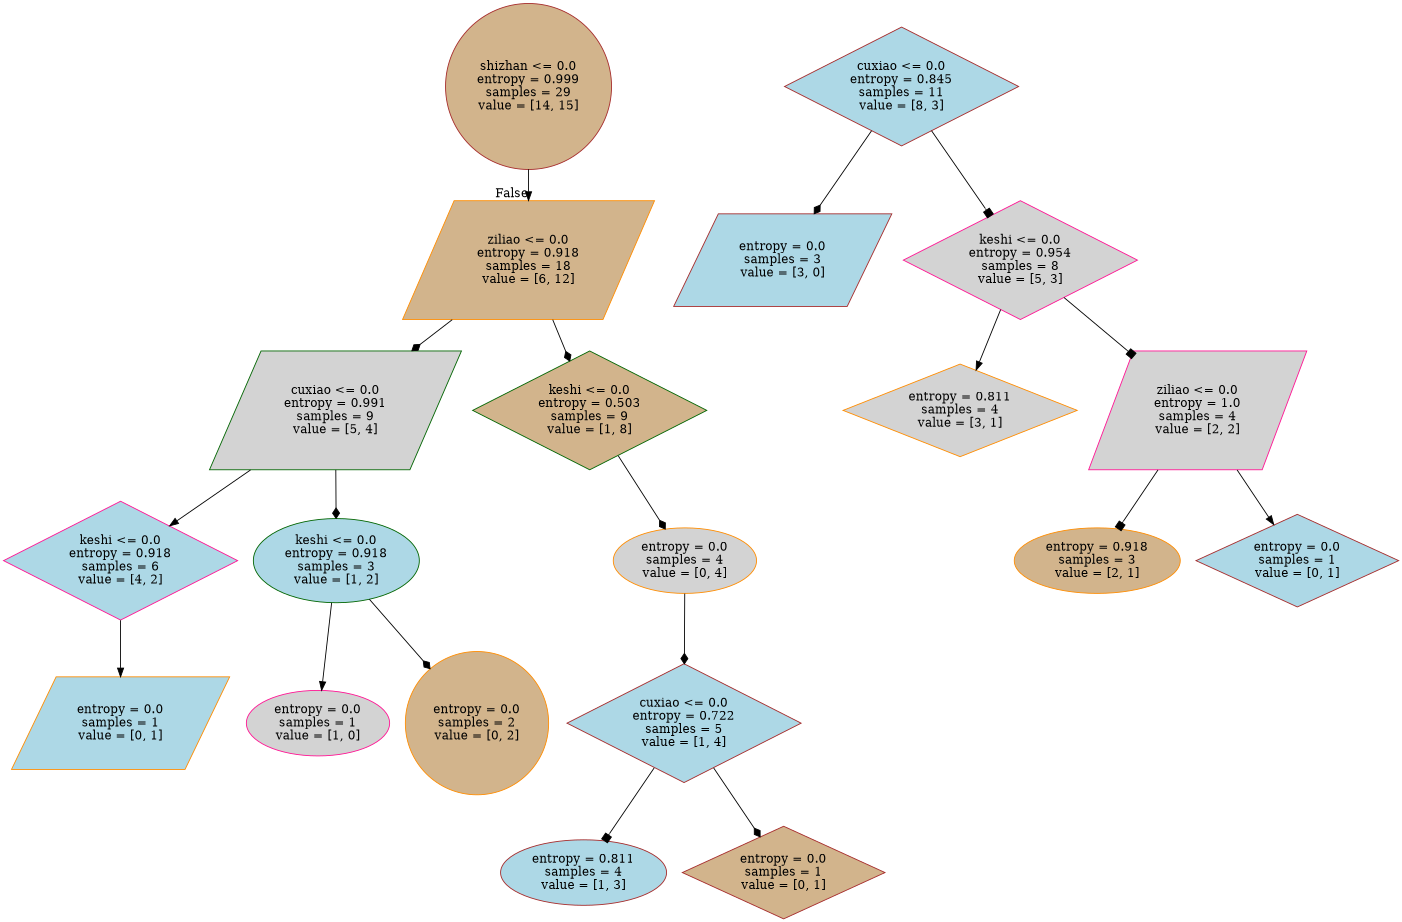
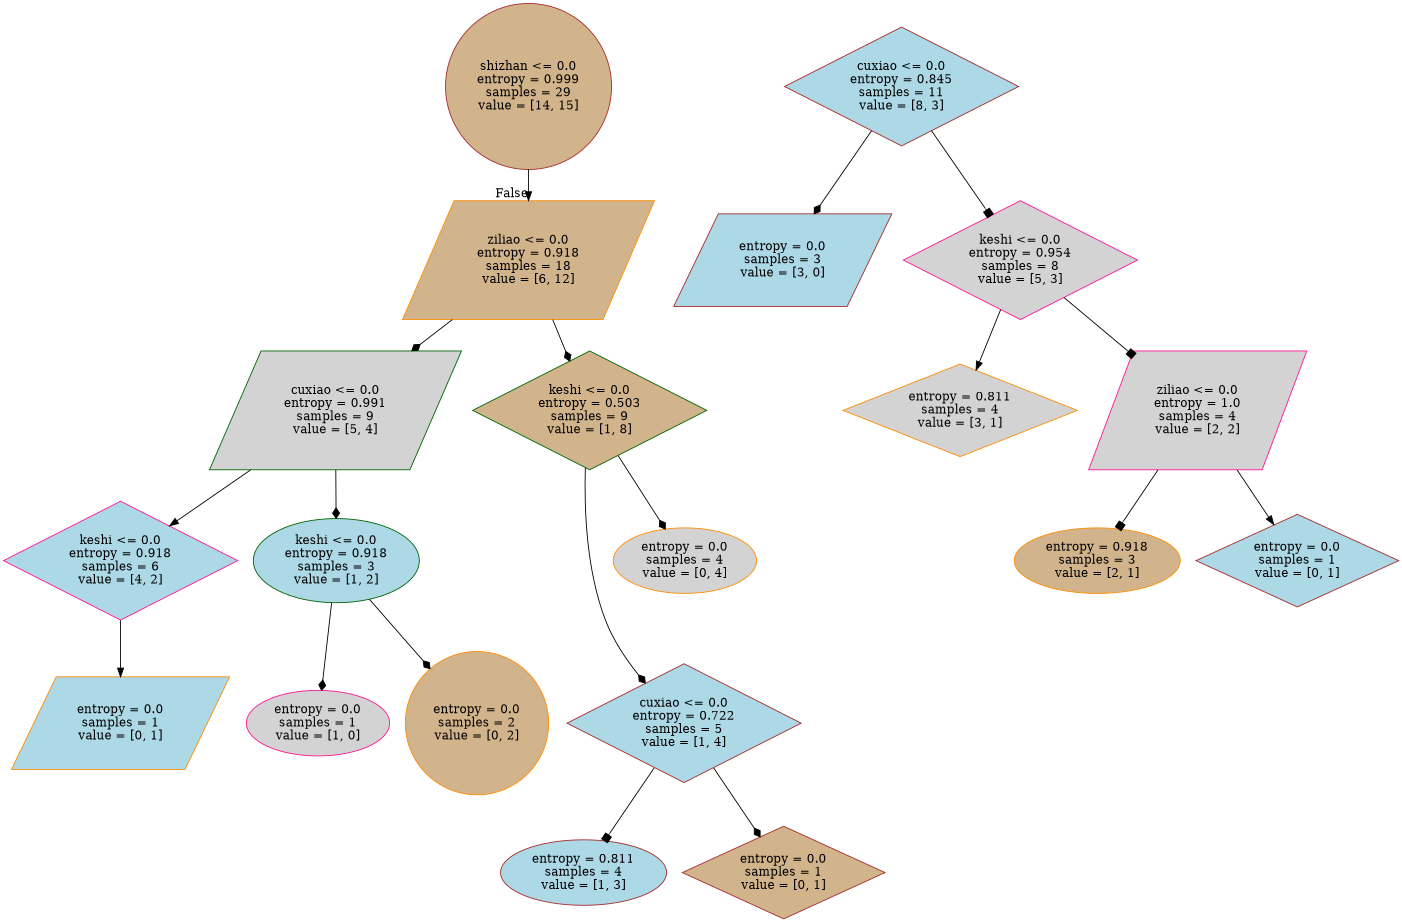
(685, 623) -> (593, 577)
(327, 642) -> (327, 642)
